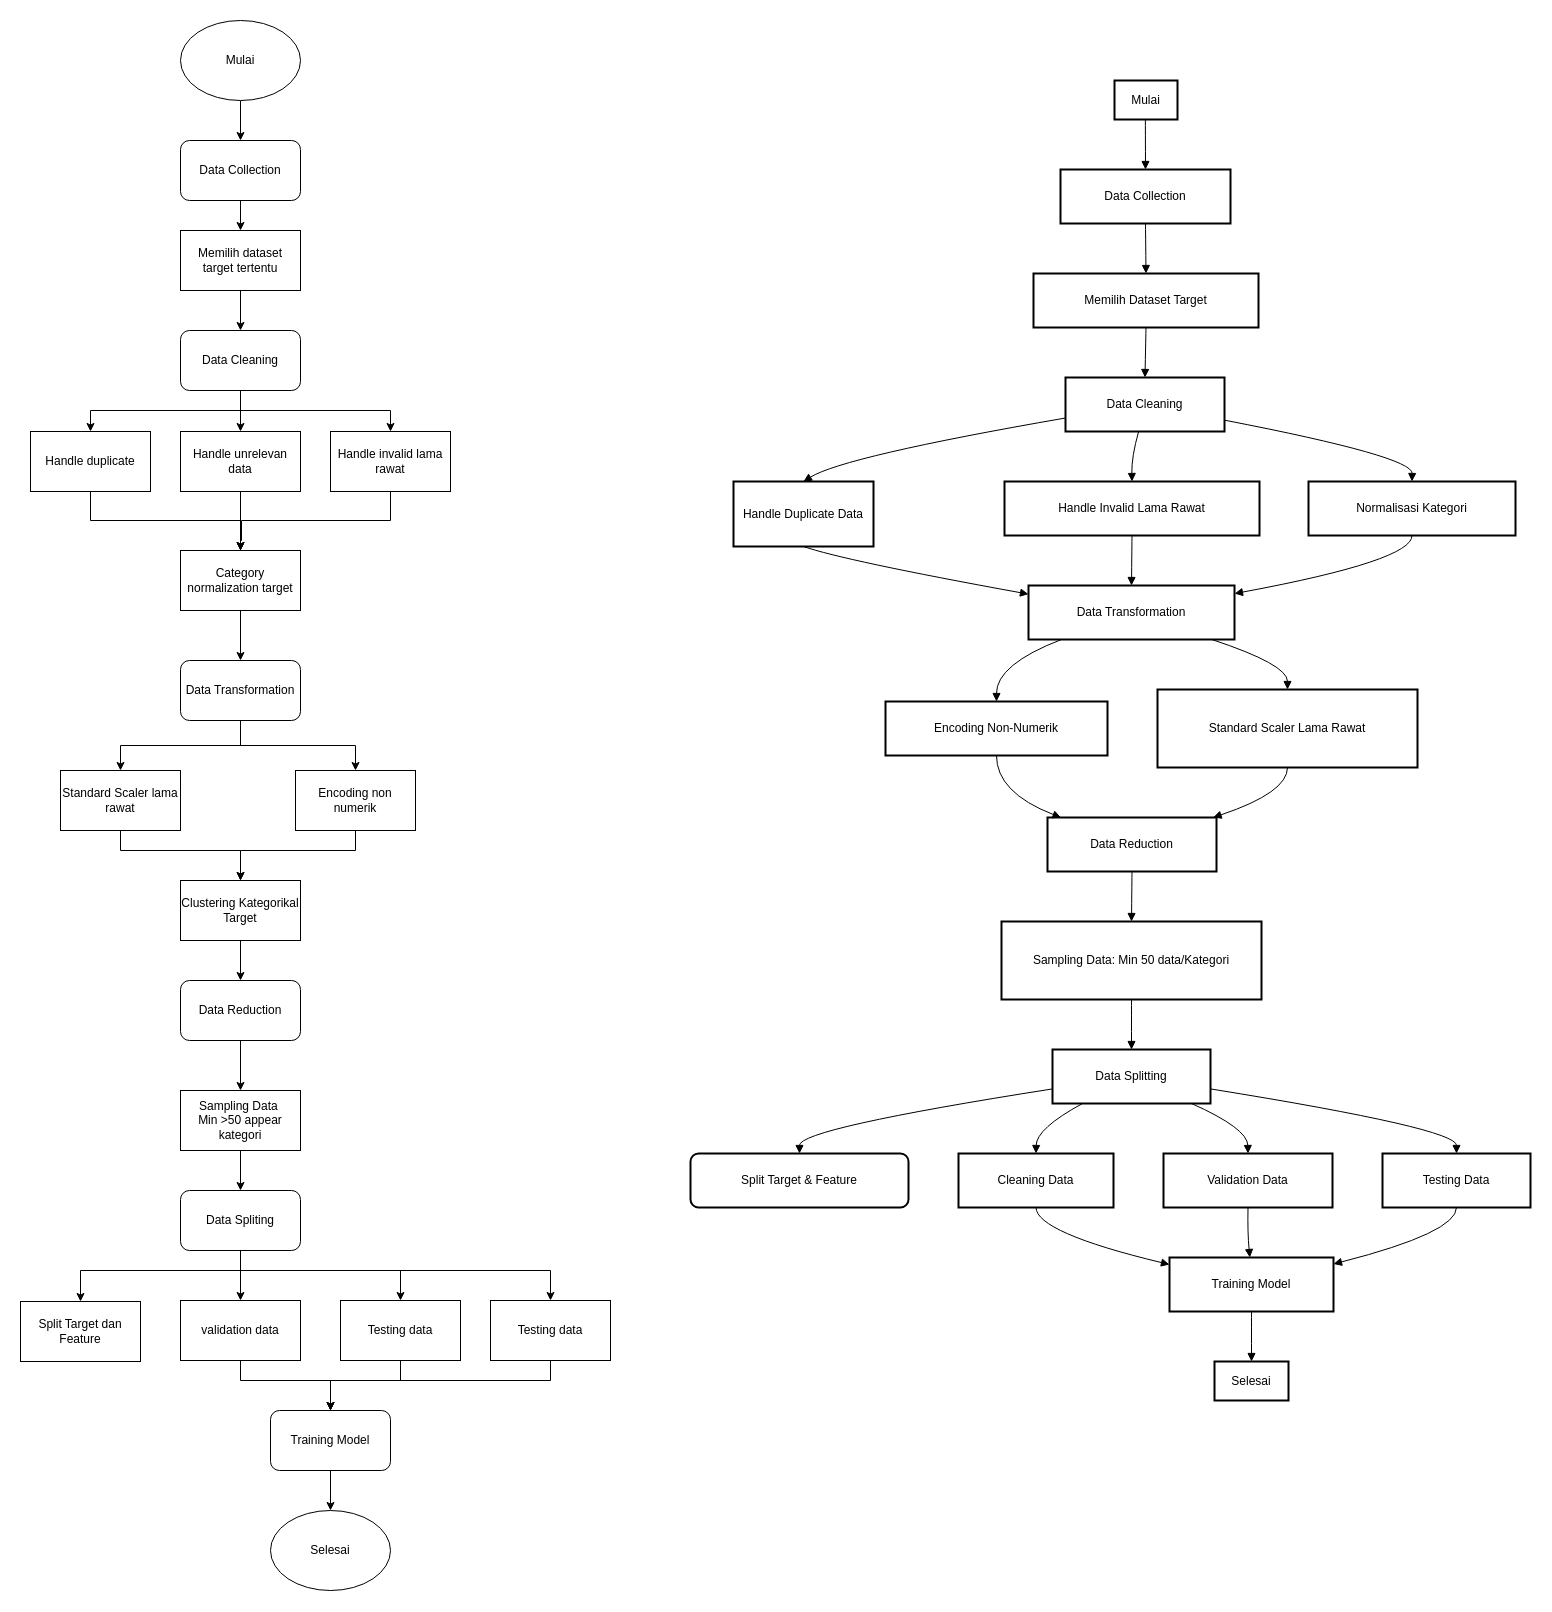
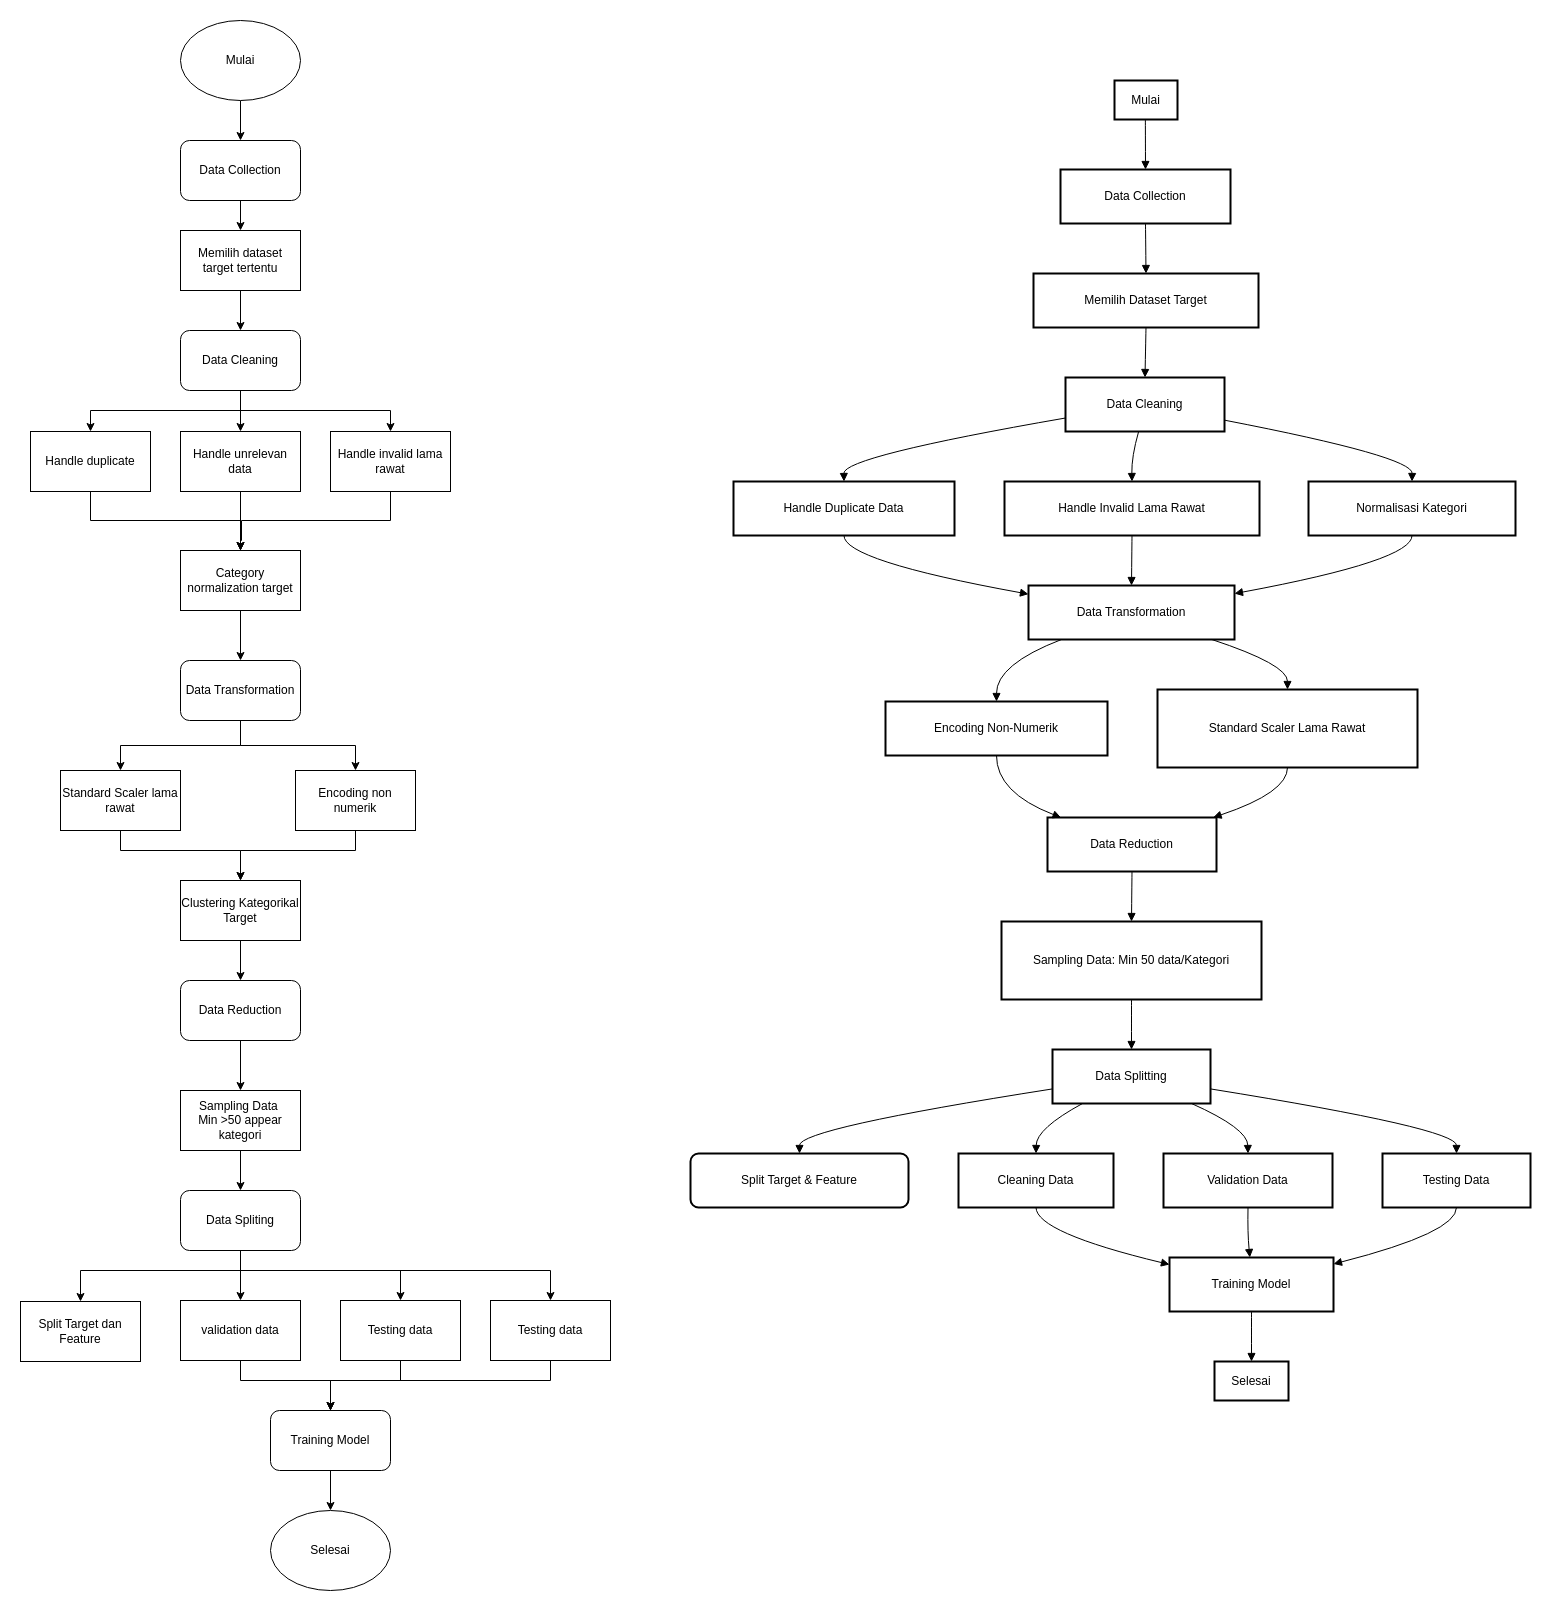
(804, 514) -> (844, 509)
